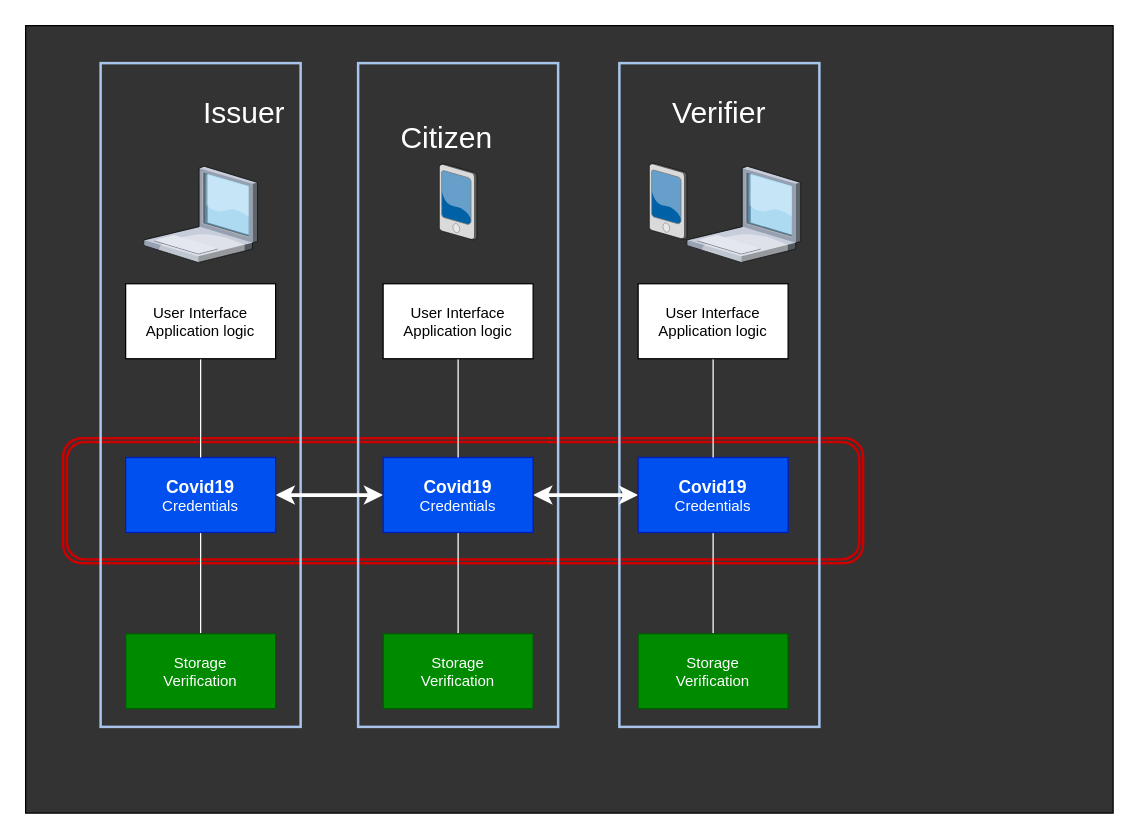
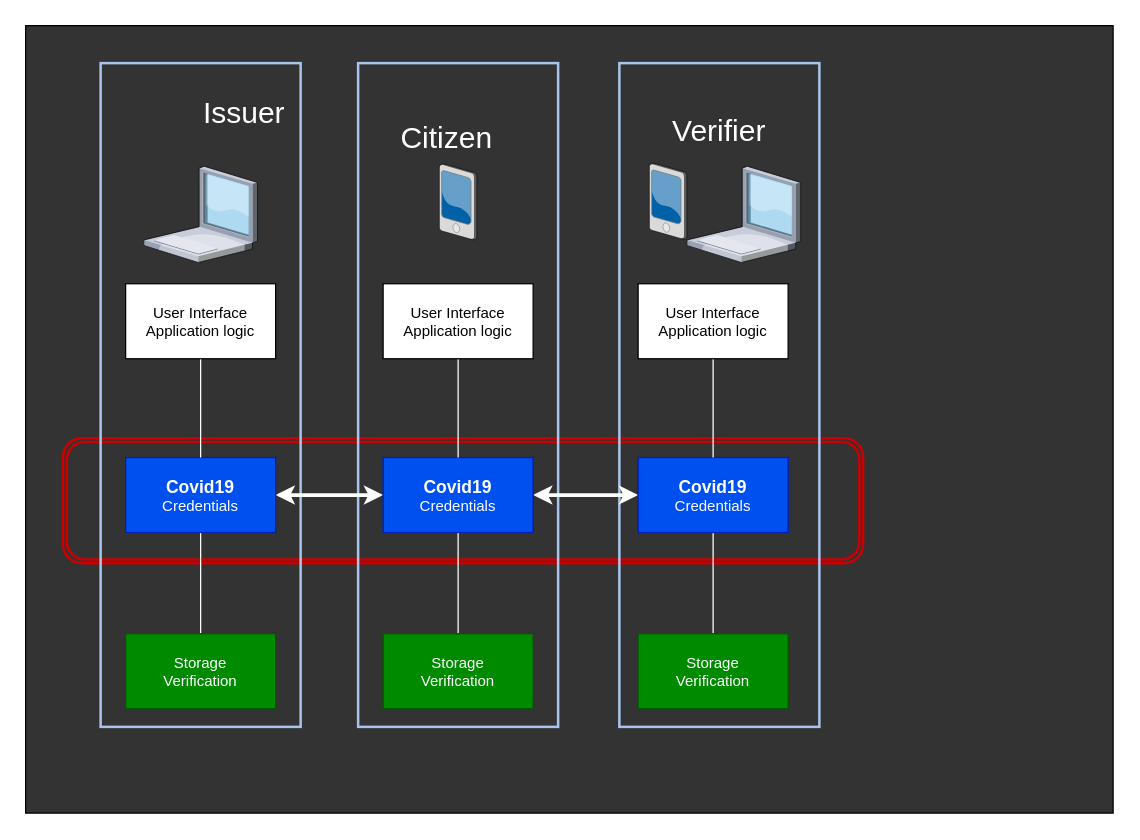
(719, 113) -> (719, 132)
